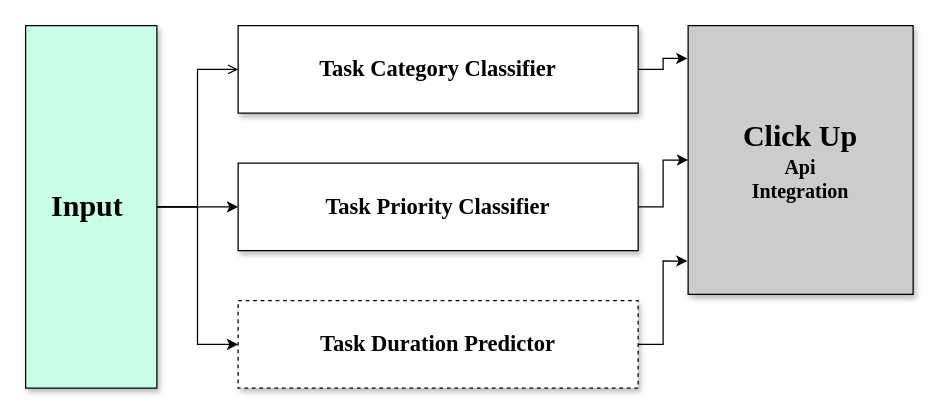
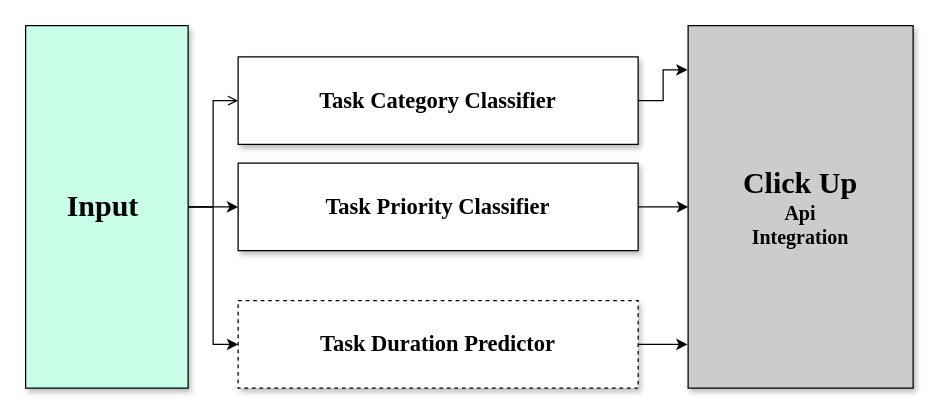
(438, 69) -> (438, 101)
(801, 160) -> (801, 207)
(91, 207) -> (107, 207)
